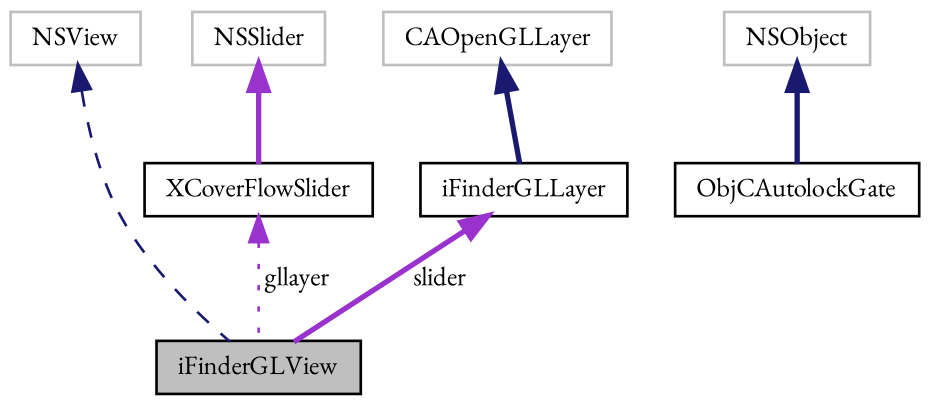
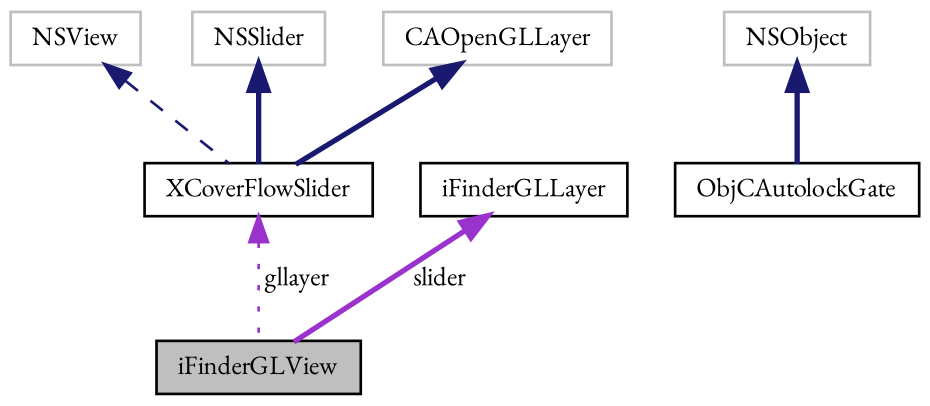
(513, 127) -> (366, 121)
(259, 128) -> (259, 128)
(130, 231) -> (178, 122)
